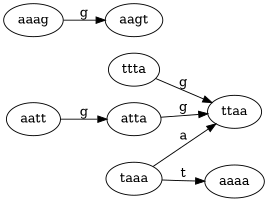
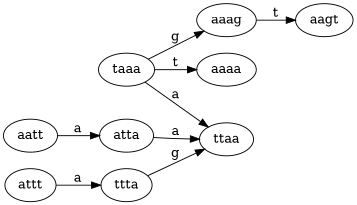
(84, 13) -> (276, 13)
none -> (172, 47)
(184, 108) -> (176, 132)
(84, 112) -> (78, 129)
none -> (30, 185)
